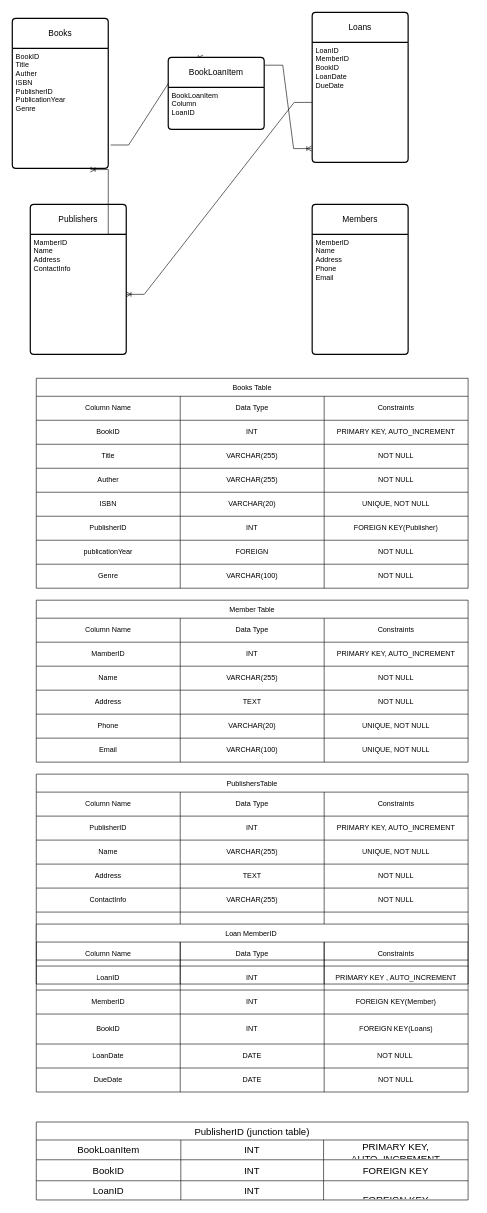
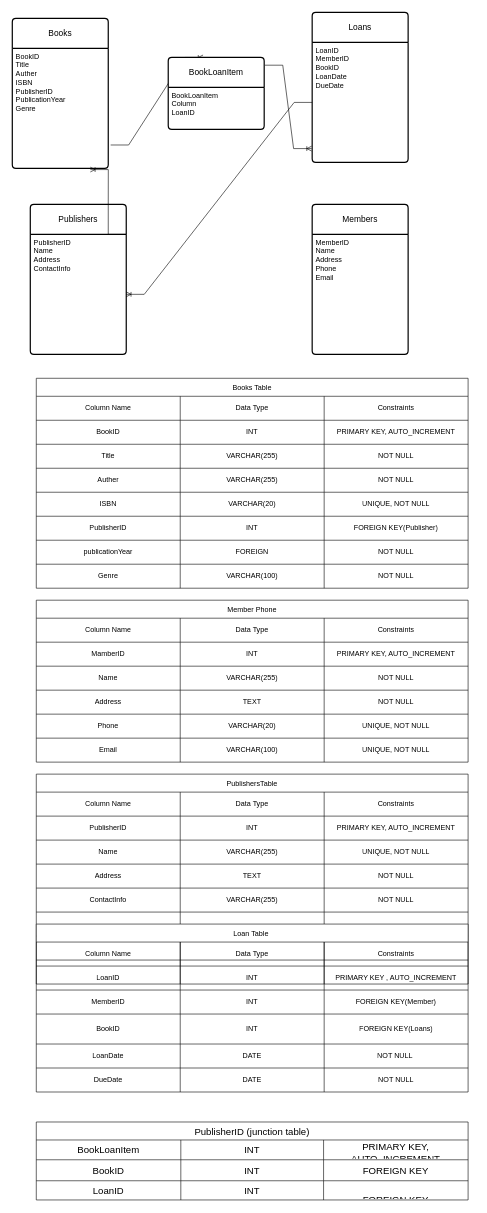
(56, 256) -> (56, 256)
(252, 610) -> (252, 610)
(252, 934) -> (252, 934)
